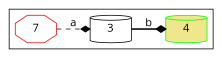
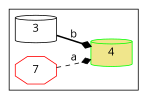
(69, 29) -> (69, 65)
